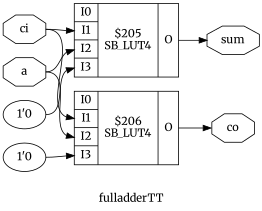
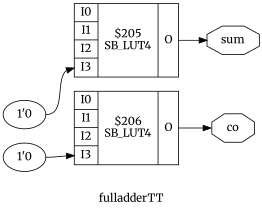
(24, 29) -> none
(24, 72) -> none
